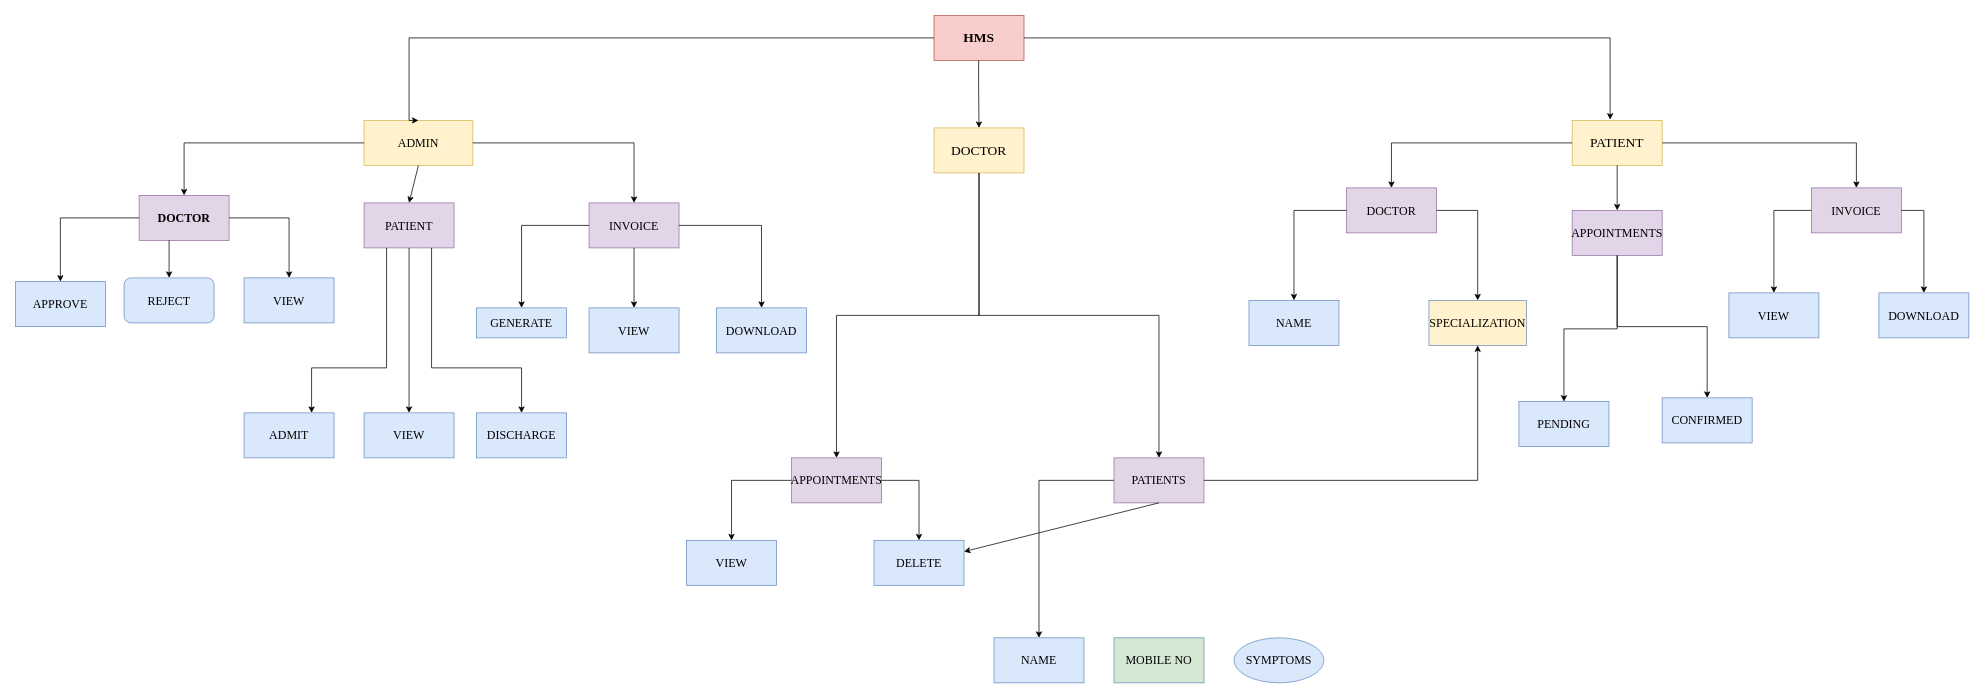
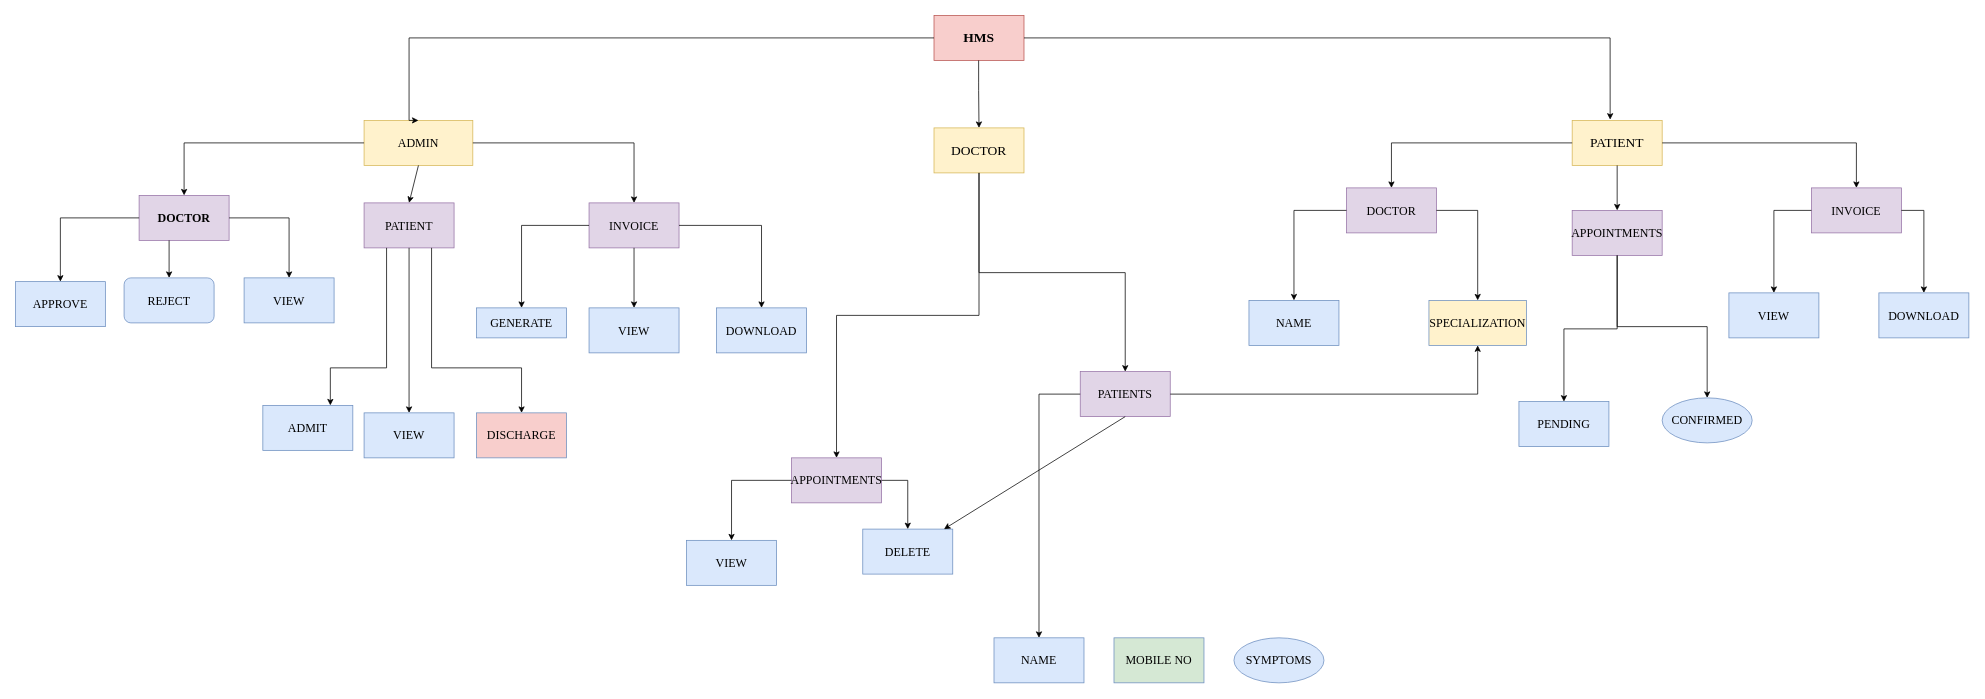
(1707, 420) -> (1707, 420)
(289, 435) -> (308, 428)
(522, 435) -> (522, 435)
(1159, 480) -> (1125, 394)
(919, 563) -> (908, 552)
